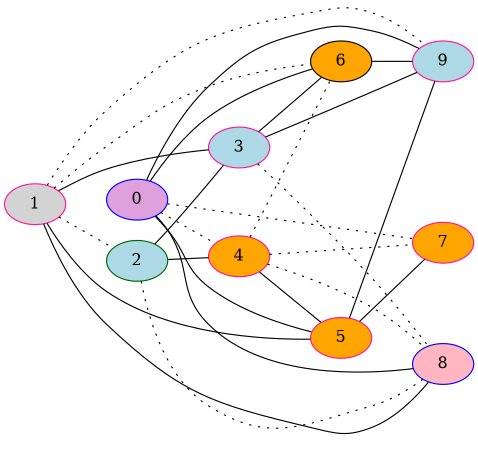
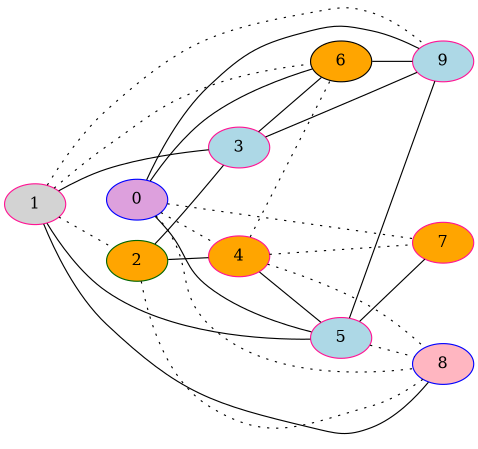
(351, 256) -> (392, 351)
(137, 261) -> (137, 261)
(341, 338) -> (341, 338)
(247, 350) -> (247, 350)
